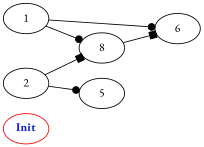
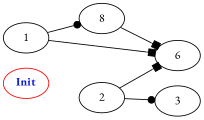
(98, 23) -> (98, 46)
(60, 68) -> (136, 79)
(102, 93) -> (178, 101)
